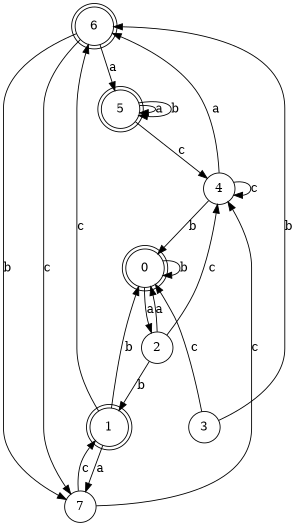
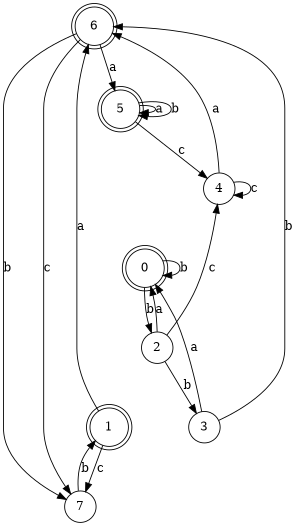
(186, 224) -> none
(81, 227) -> (81, 227)
(151, 310) -> (151, 310)
(194, 348) -> (194, 348)
(121, 351) -> none
(136, 382) -> (178, 384)
(252, 412) -> none
(86, 469) -> (86, 469)
(100, 469) -> (100, 469)
